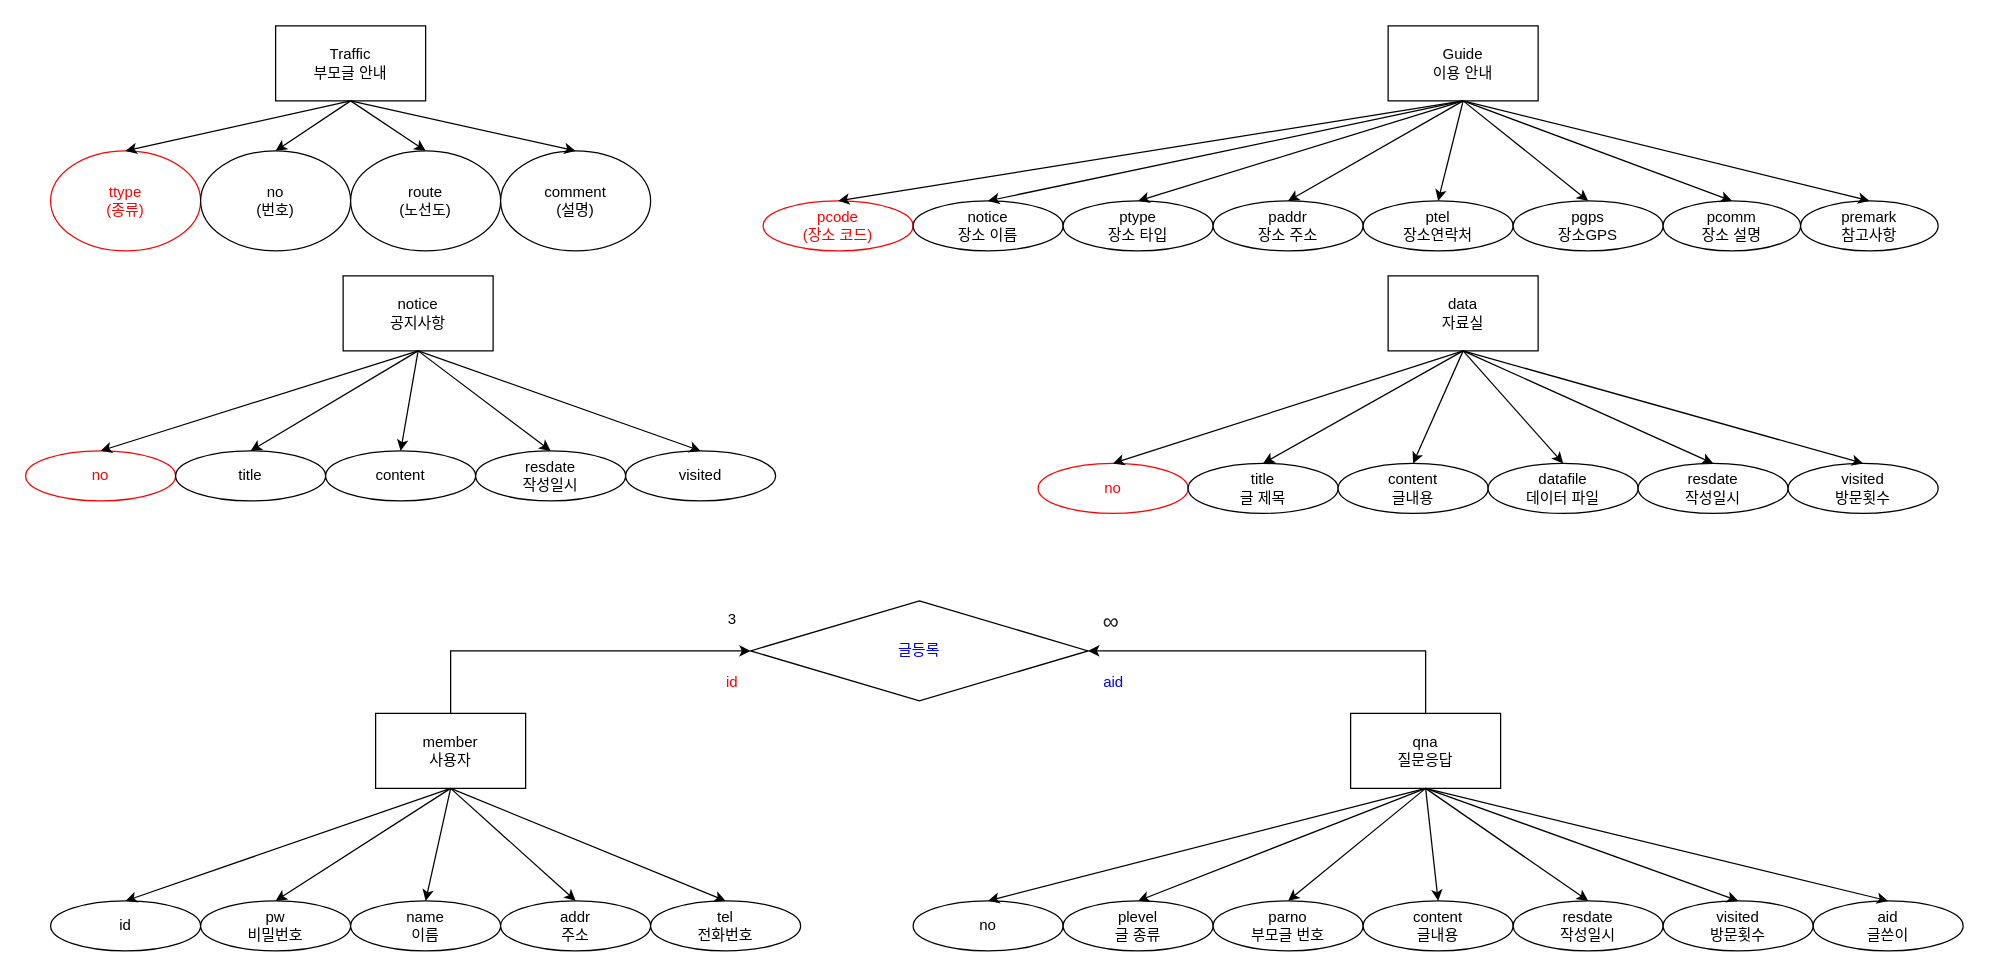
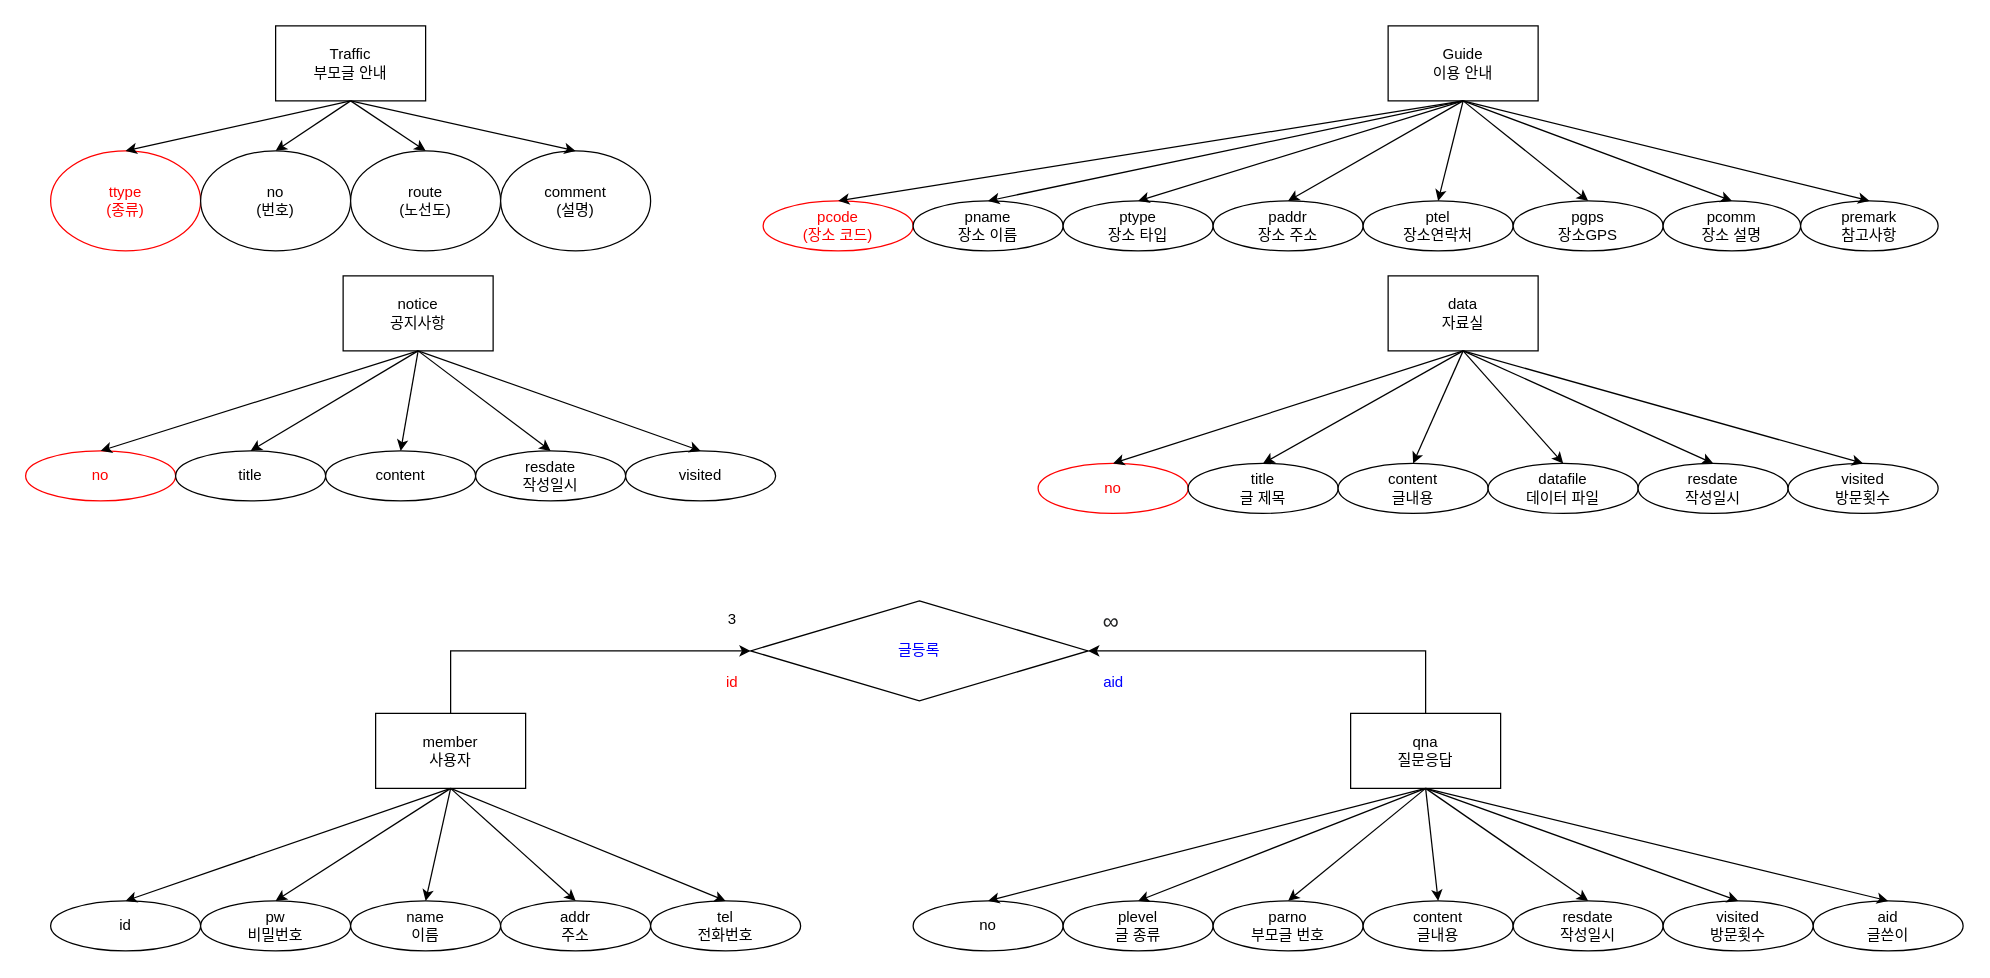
(988, 226) -> (988, 226)
